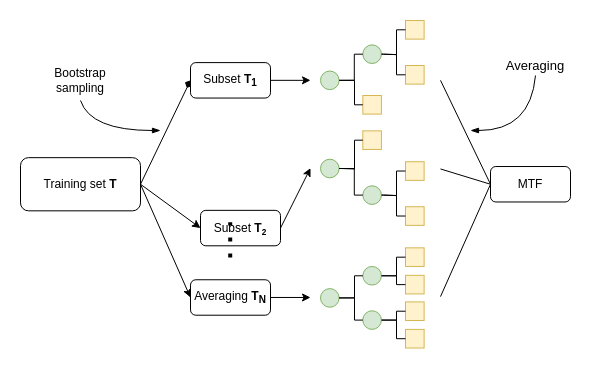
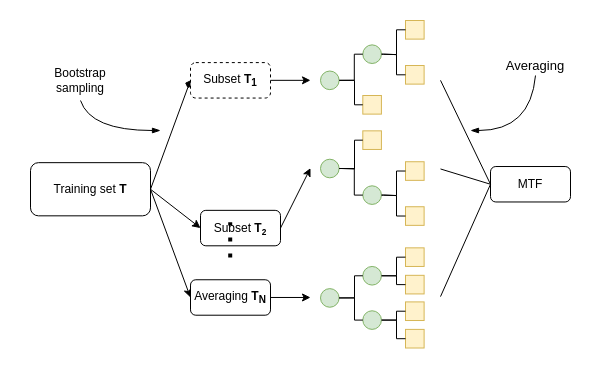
(231, 80) -> (231, 80)
(81, 184) -> (91, 189)
